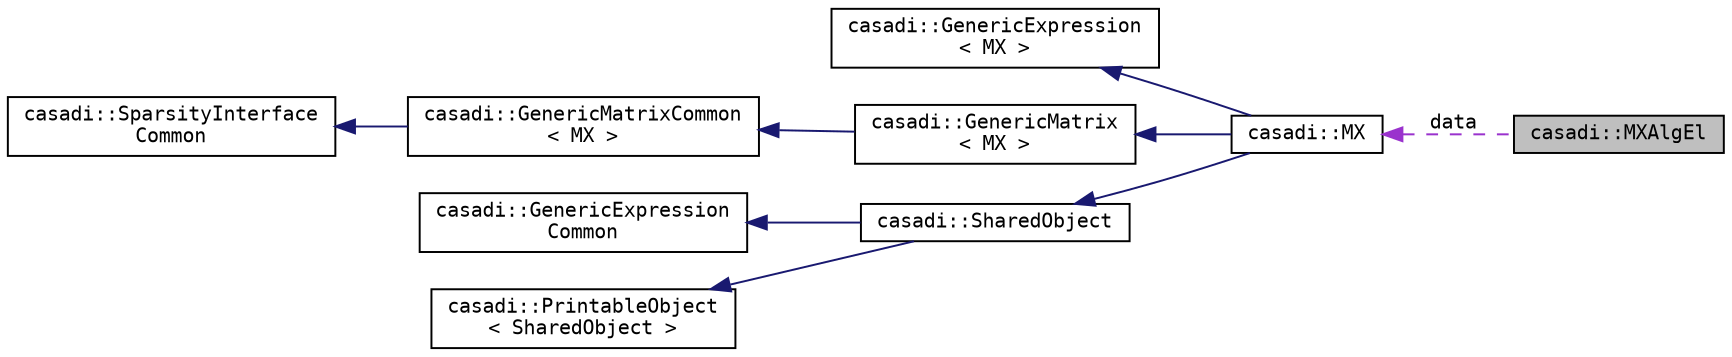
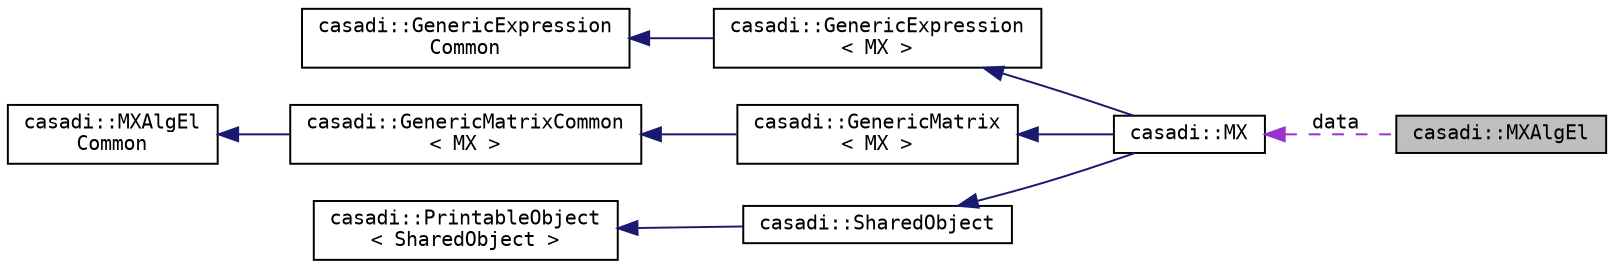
(172, 126) -> (113, 134)
(814, 223) -> (682, 38)
